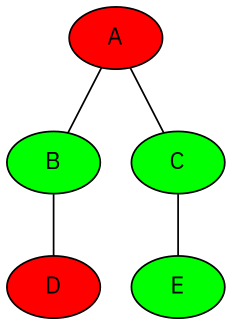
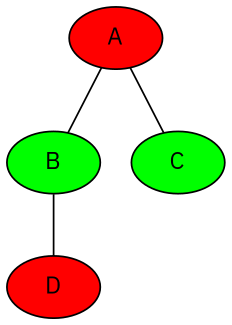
(178, 287) -> none
